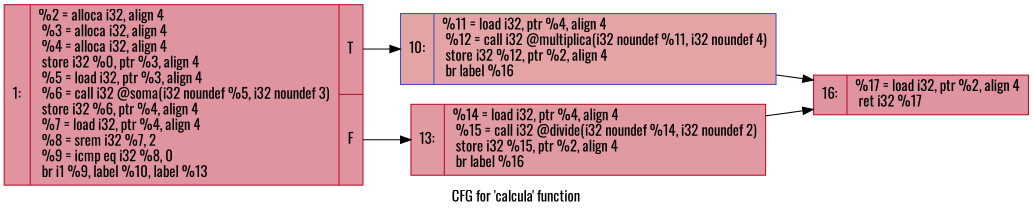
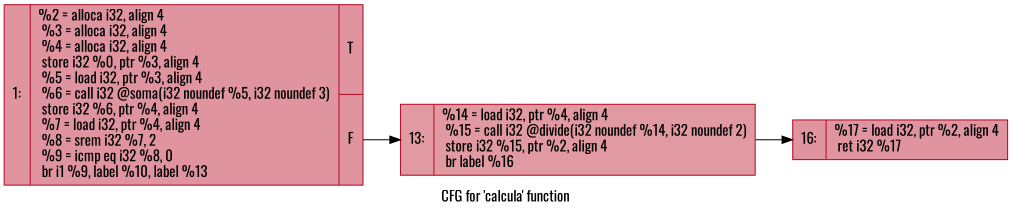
(588, 49) -> none
